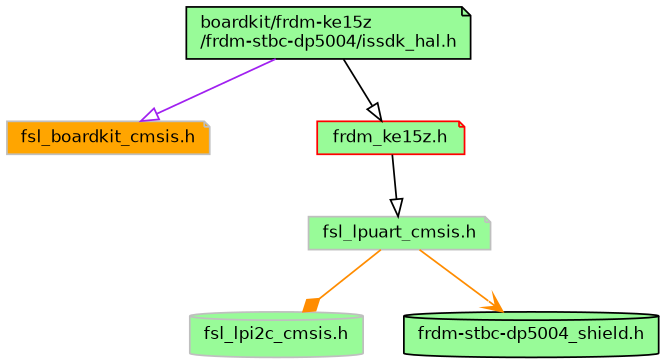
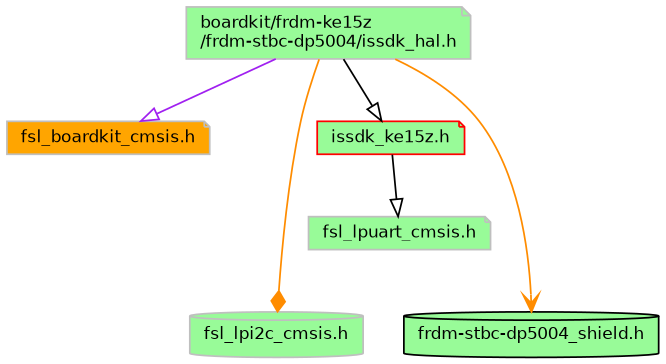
(328, 33) -> (328, 33)
(391, 138) -> (391, 138)
(350, 274) -> (291, 174)
(454, 275) -> (499, 155)
